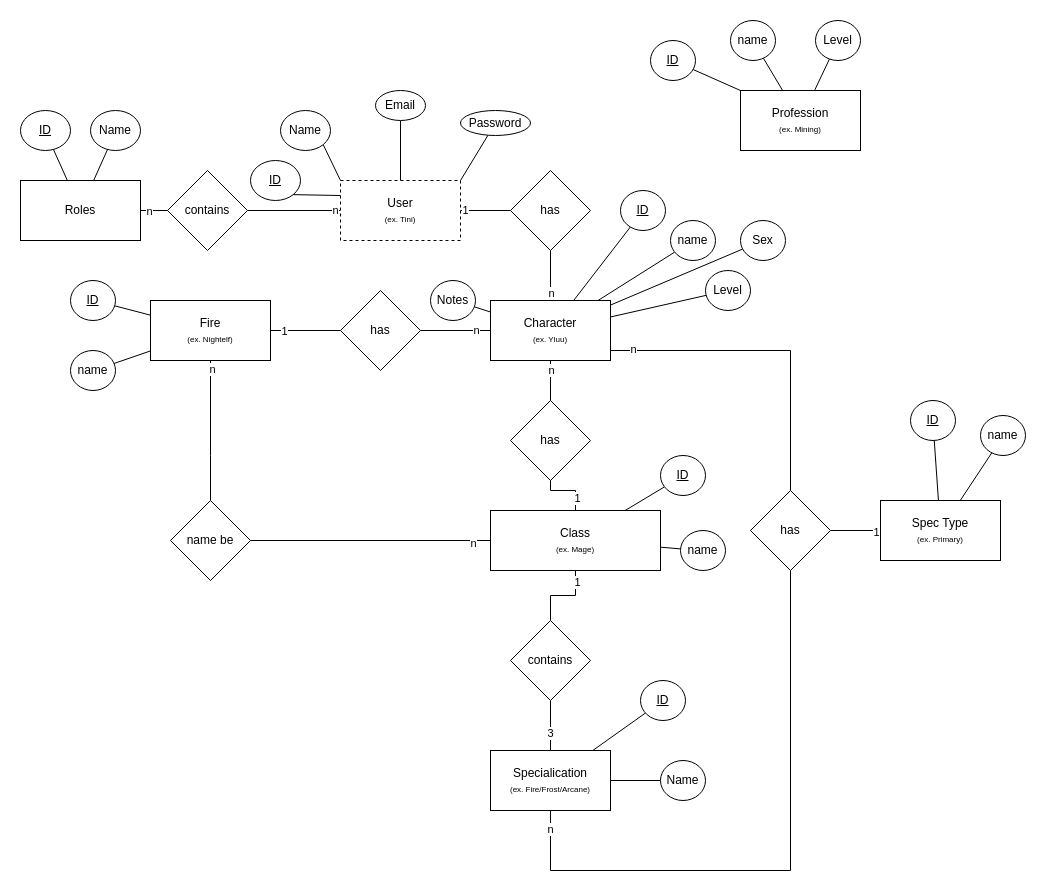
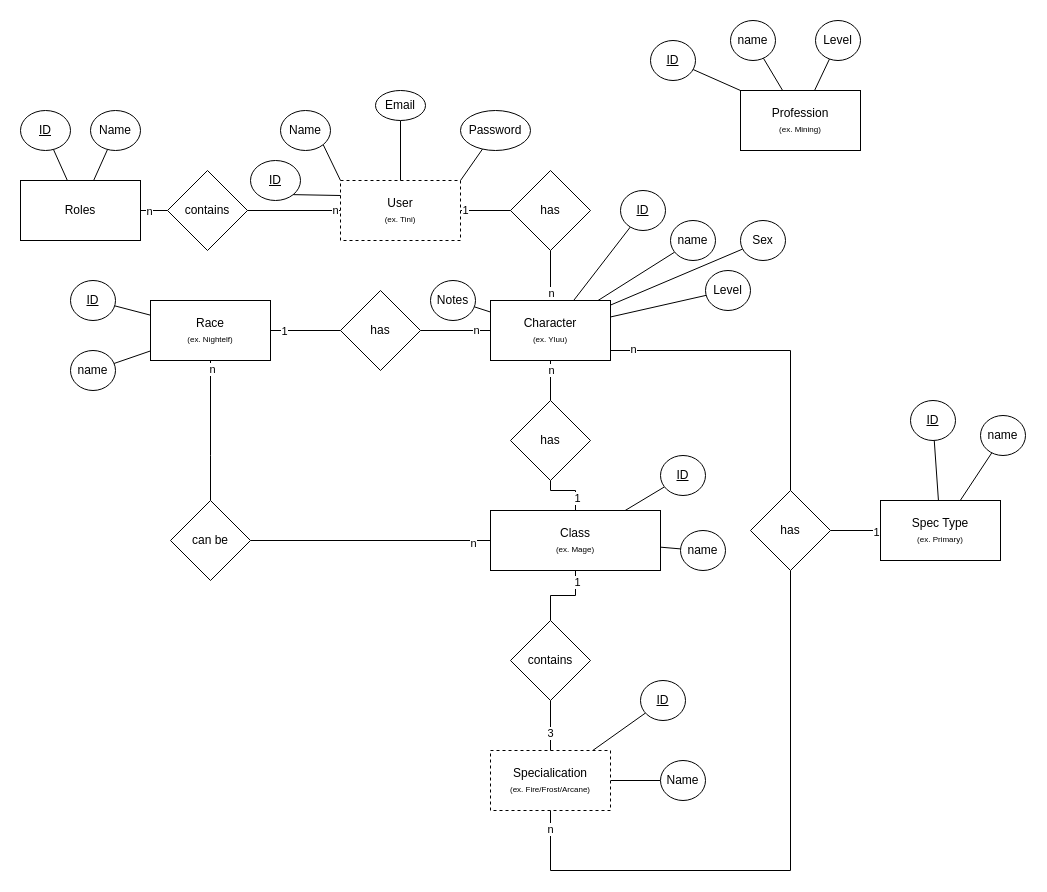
(496, 123) -> (496, 131)
(211, 331) -> (211, 331)
(211, 541) -> (211, 541)
(551, 781) -> (551, 781)
